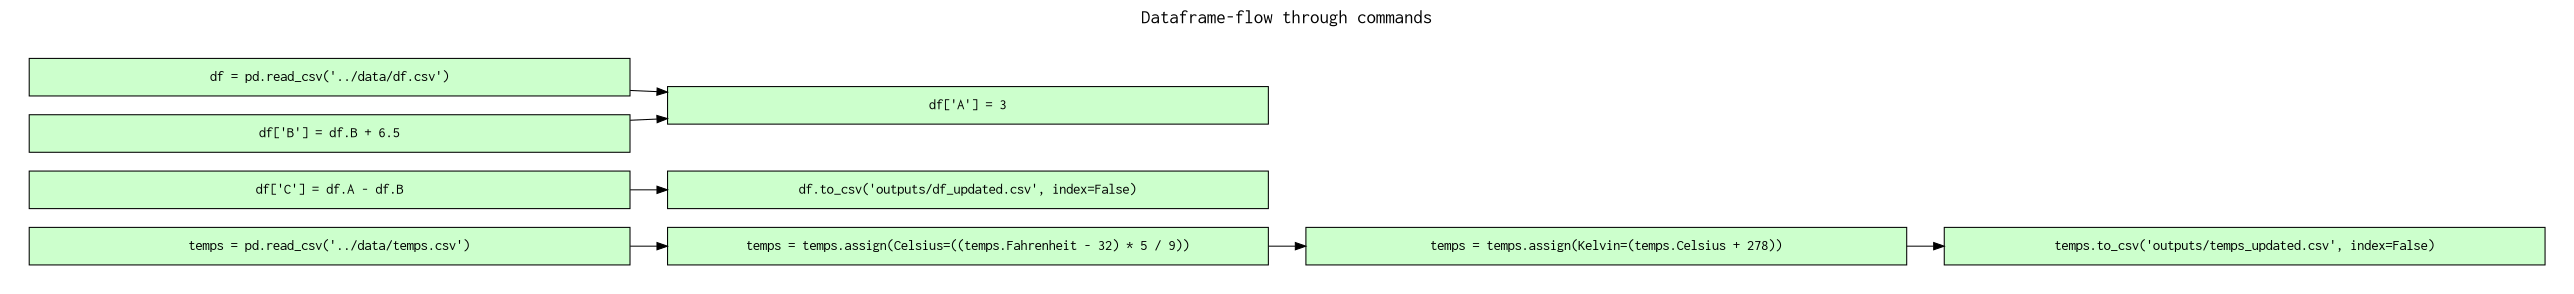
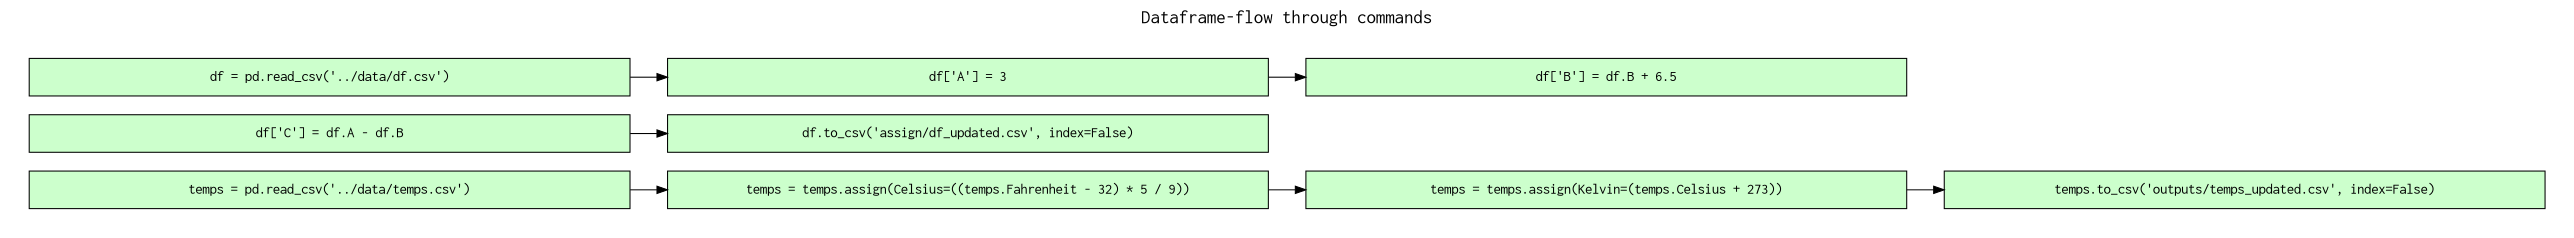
(644, 120) -> (1282, 77)
(968, 190) -> (968, 134)
(1606, 246) -> (1606, 190)
